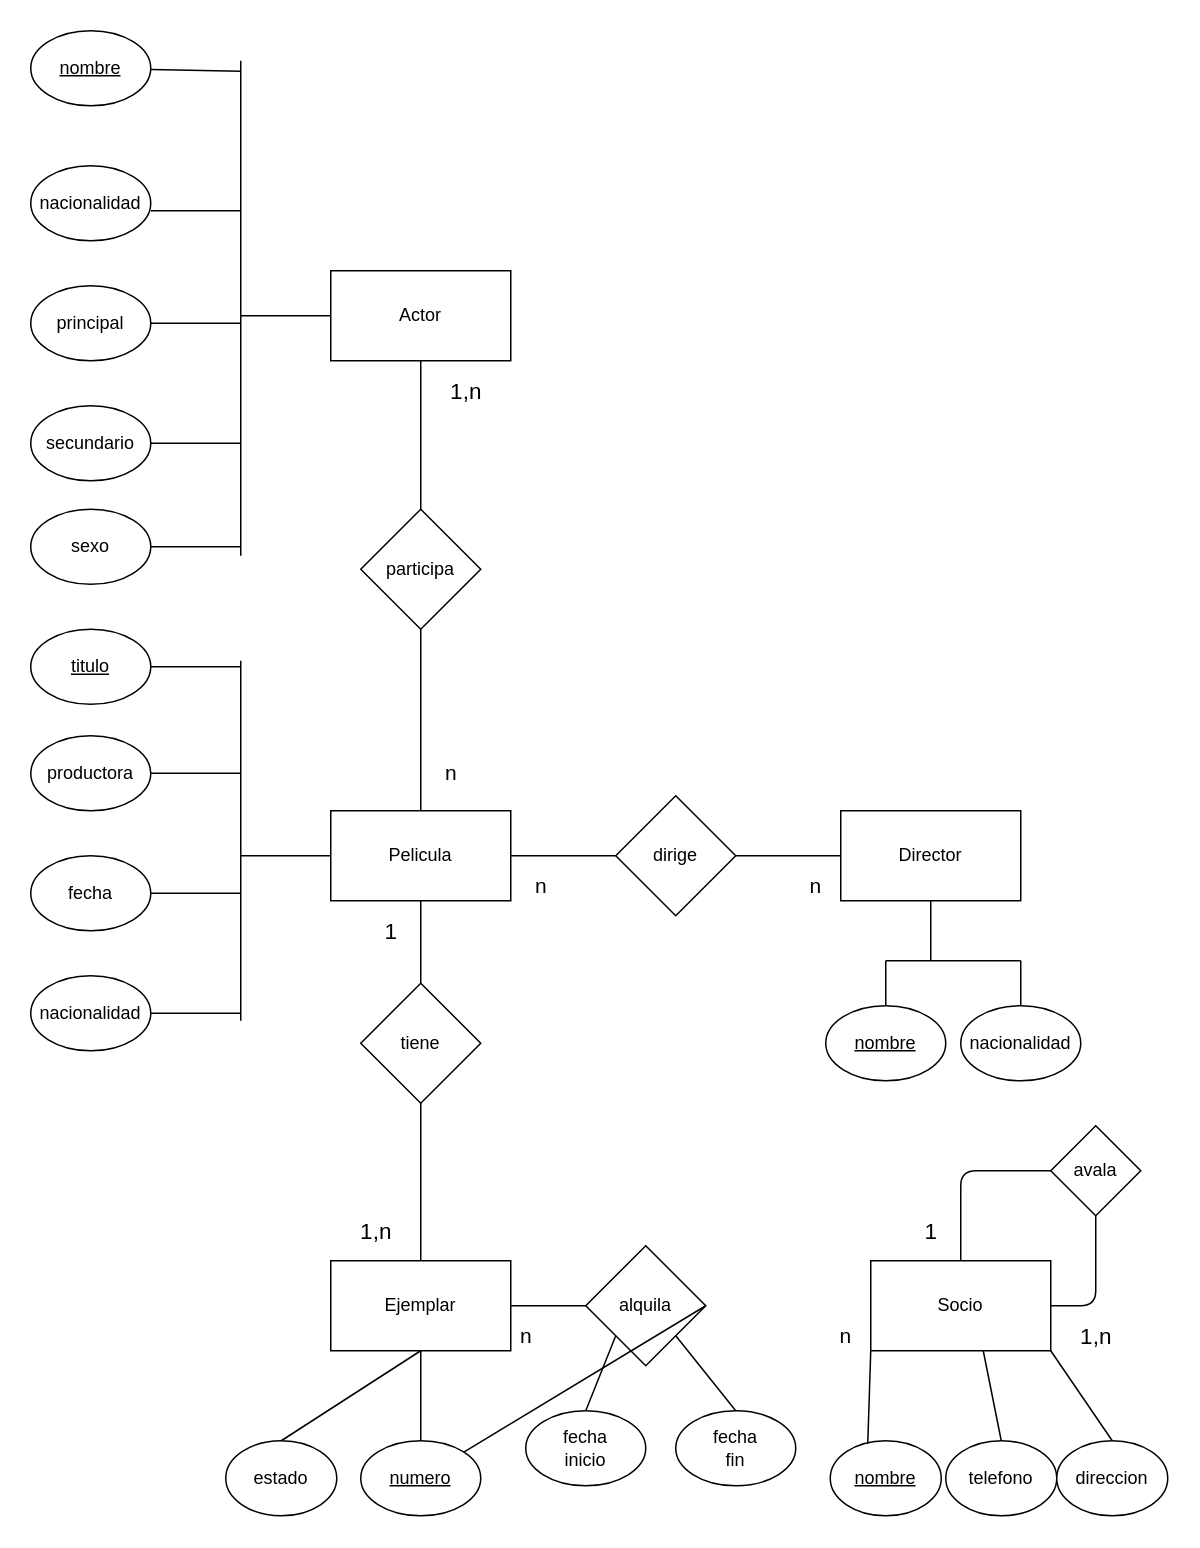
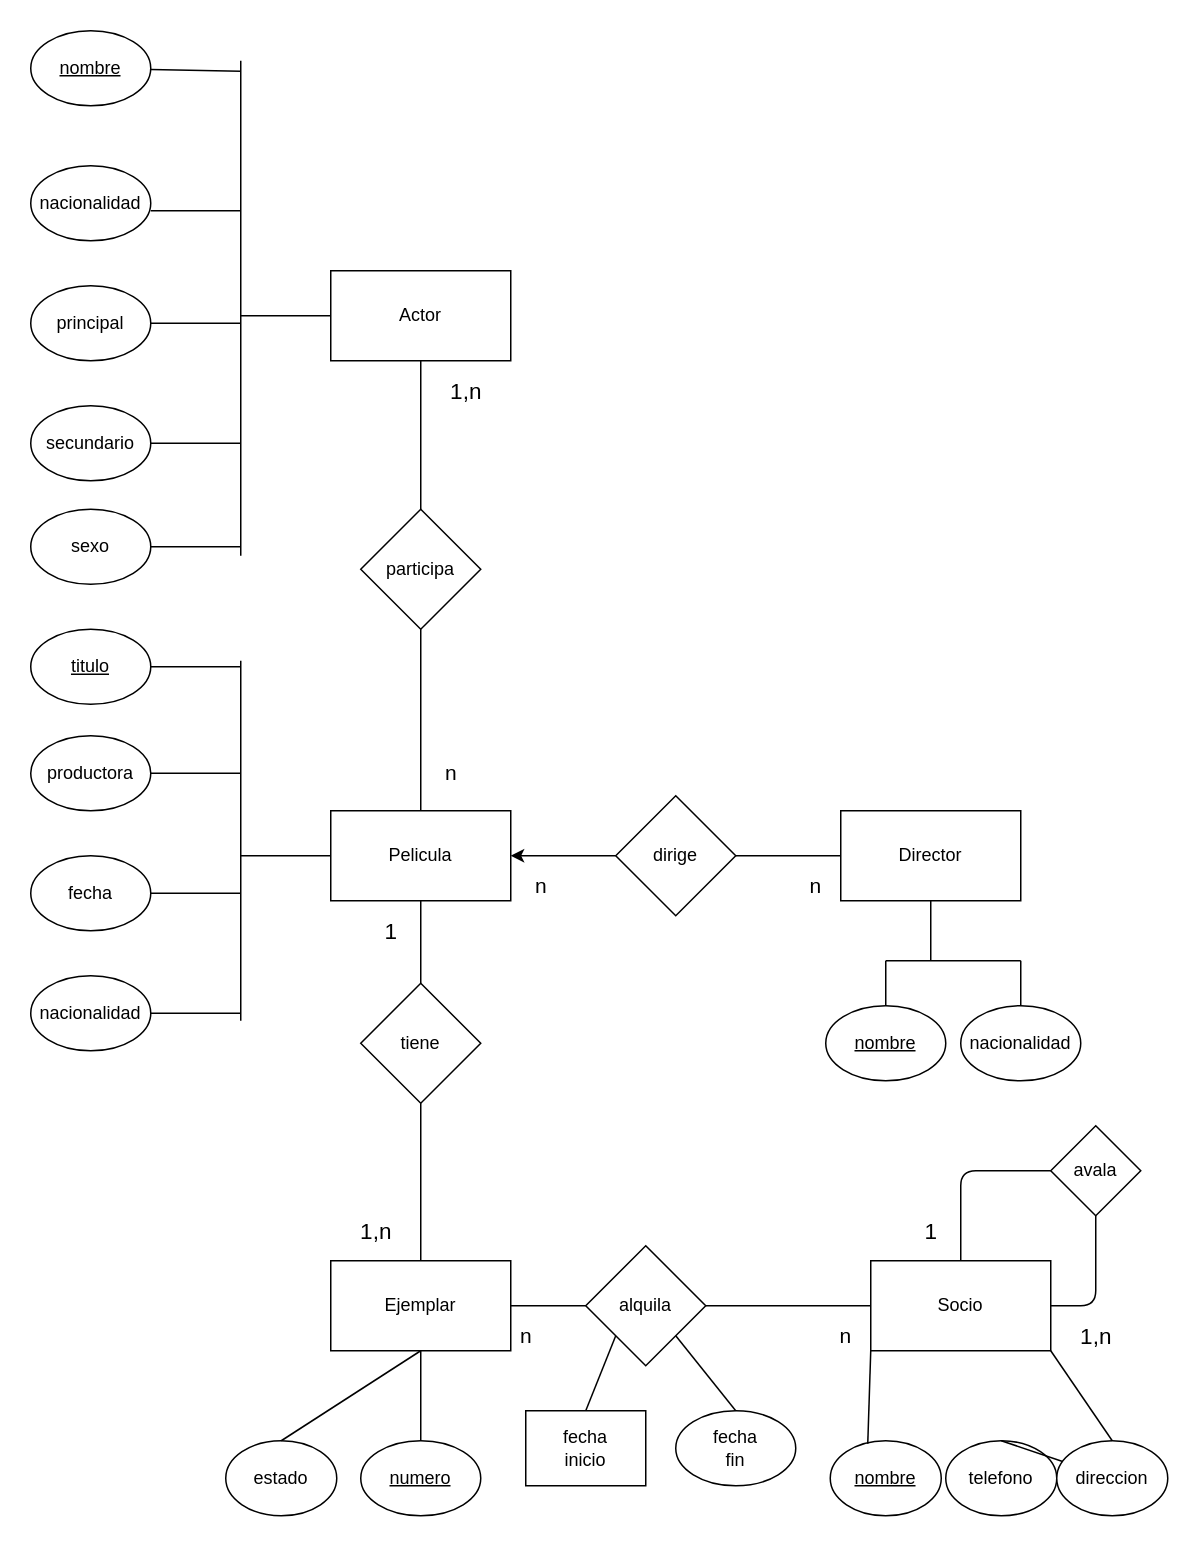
(517, 856) -> (522, 856)
(585, 1379) -> (788, 1306)
(992, 1396) -> (1032, 1451)
(586, 1448) -> (586, 1448)
